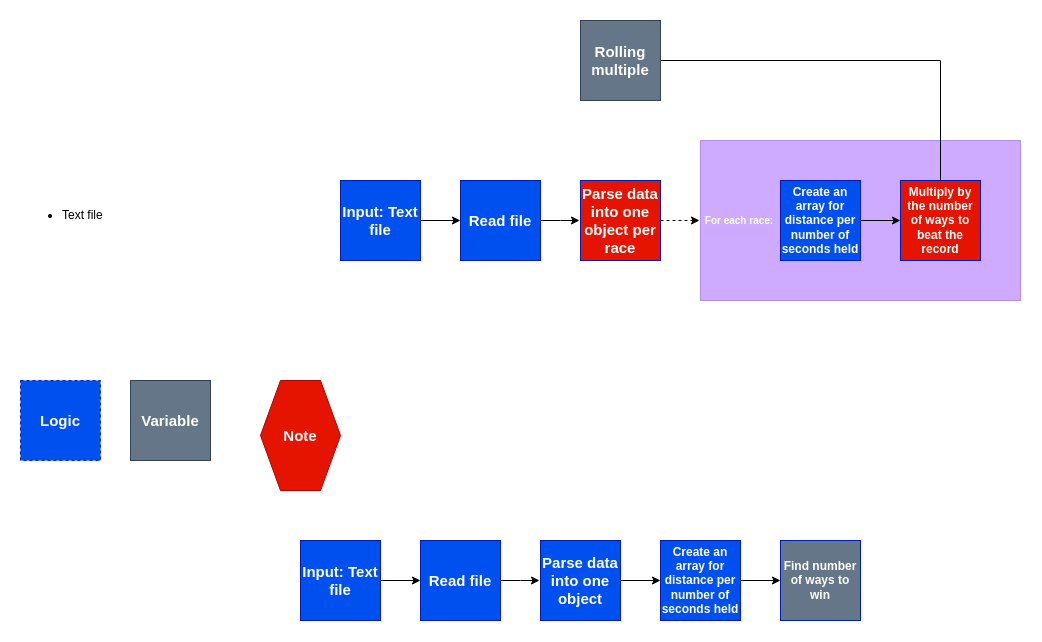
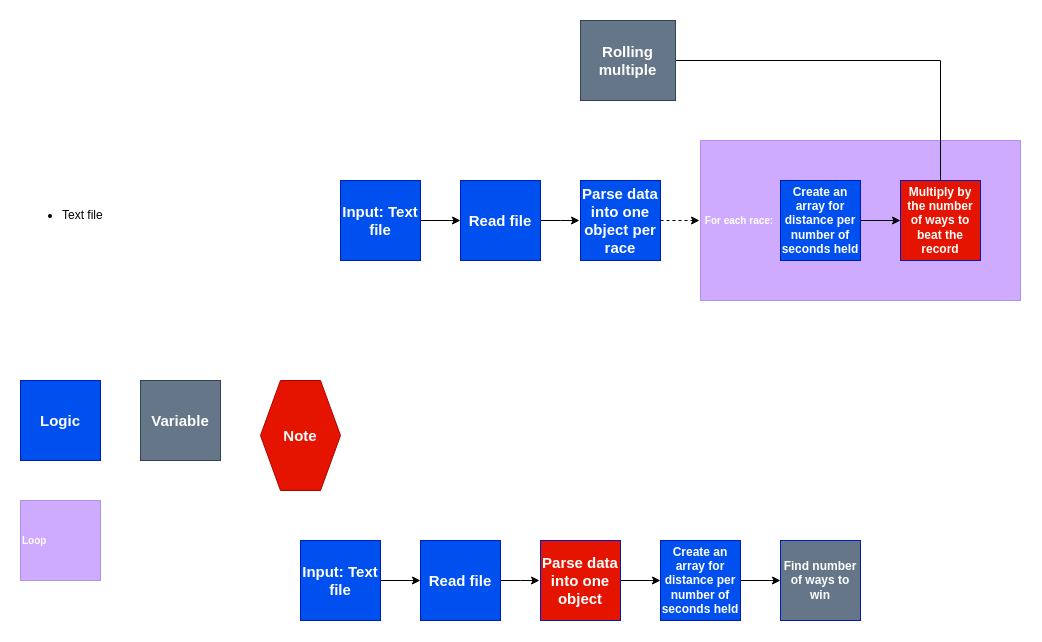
(621, 61) -> (628, 61)
(621, 221) -> (621, 221)
(61, 421) -> (61, 421)
(171, 421) -> (181, 421)
none -> (61, 541)
(581, 581) -> (581, 581)
